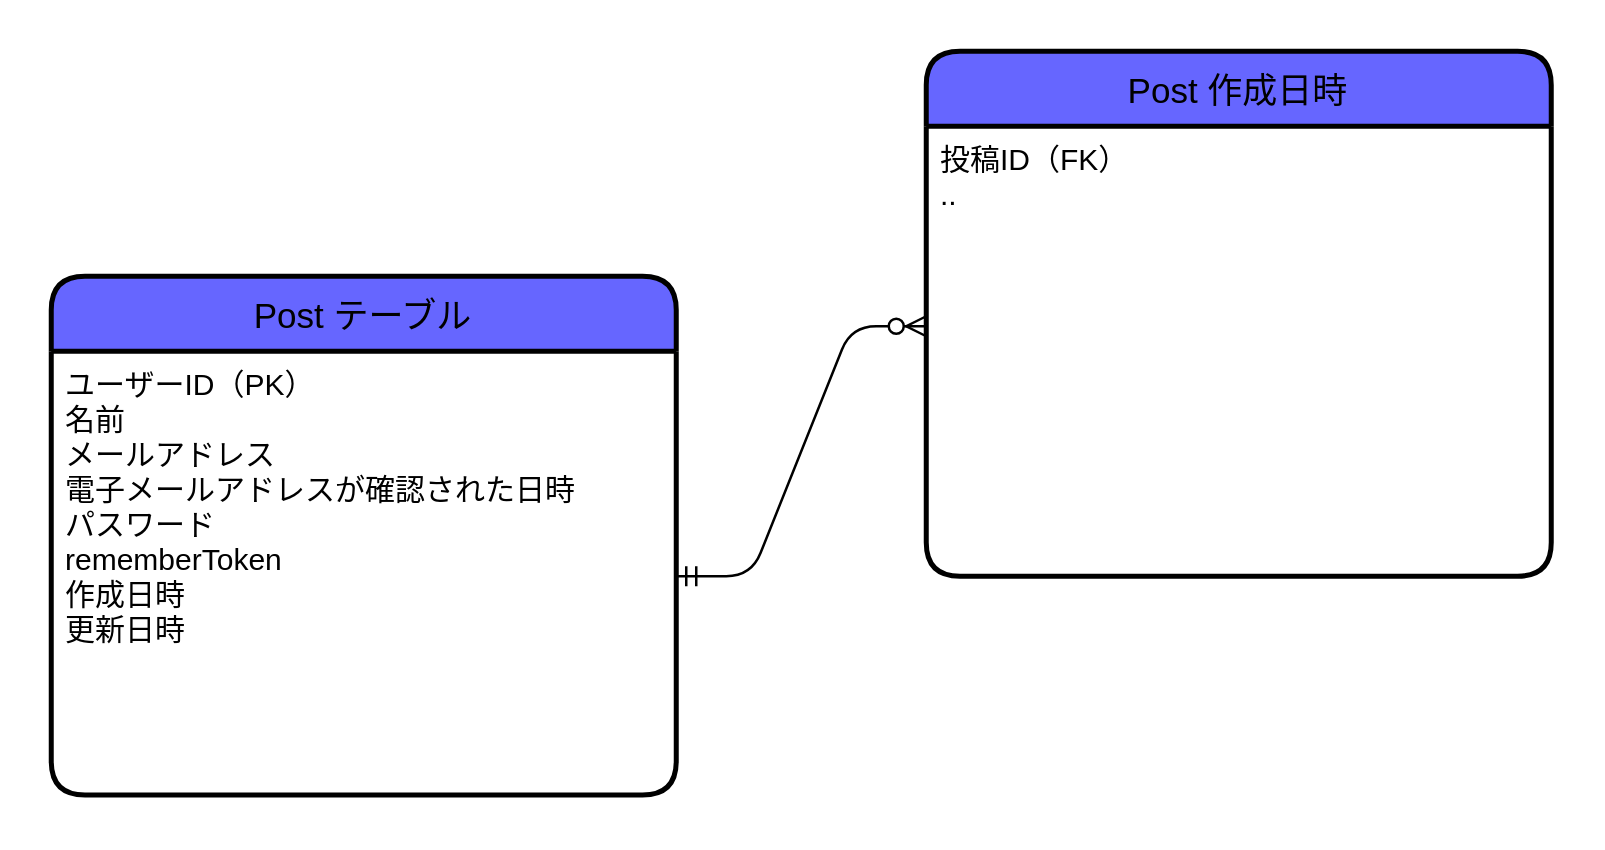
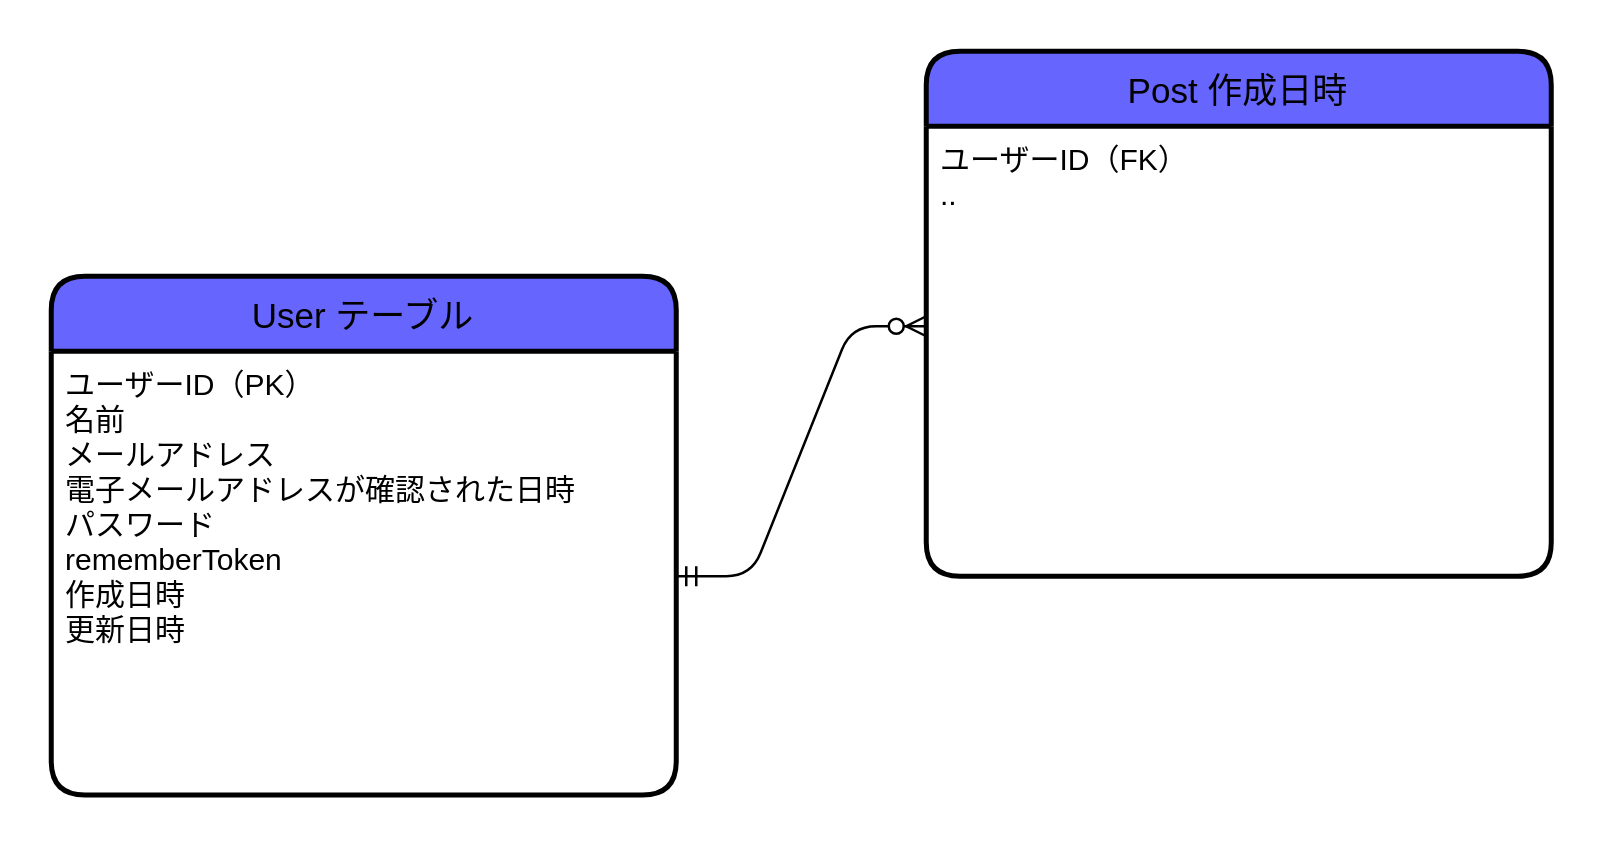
(1034, 160) -> (1064, 160)
(363, 316) -> (363, 316)
